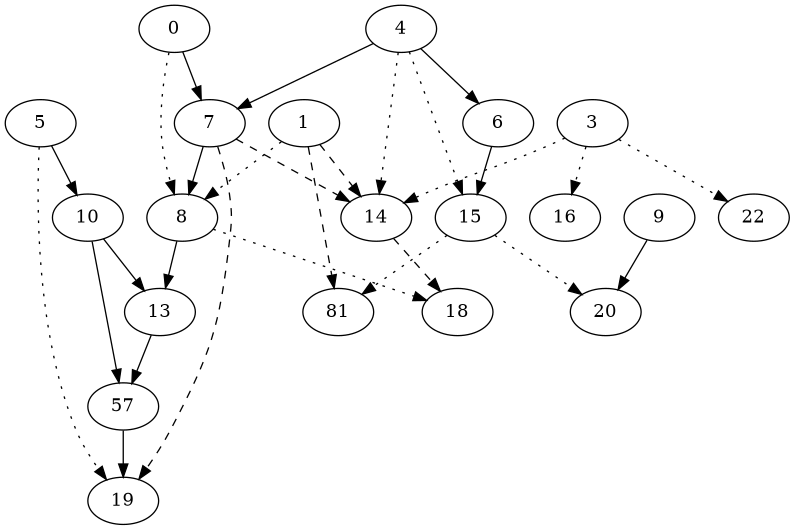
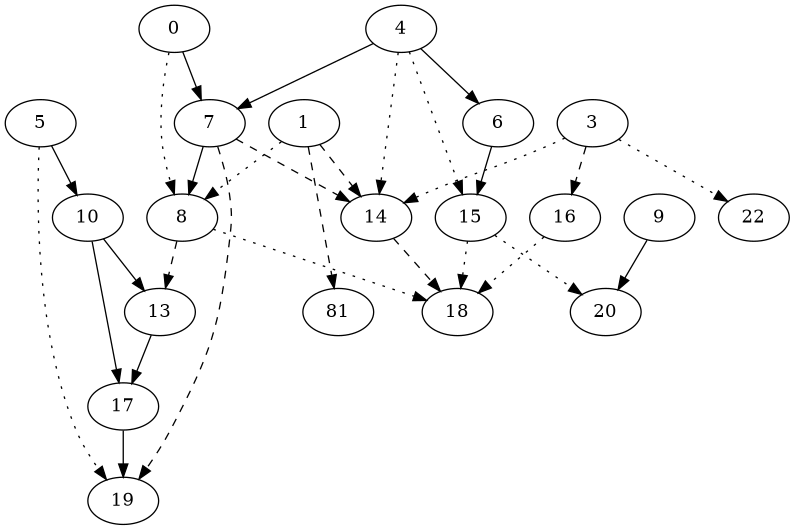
(581, 164) -> (581, 164)
(173, 258) -> (173, 258)
none -> (516, 261)
(404, 265) -> (465, 258)
(123, 406) -> (123, 406)
